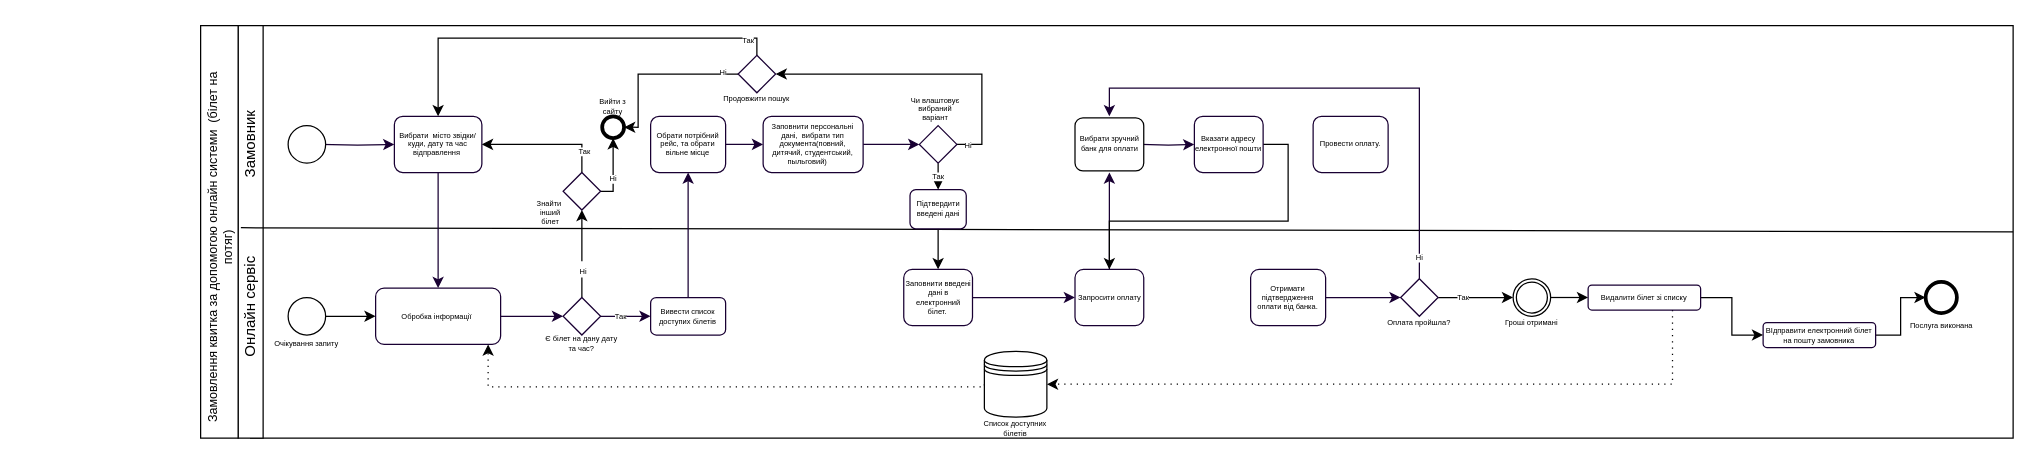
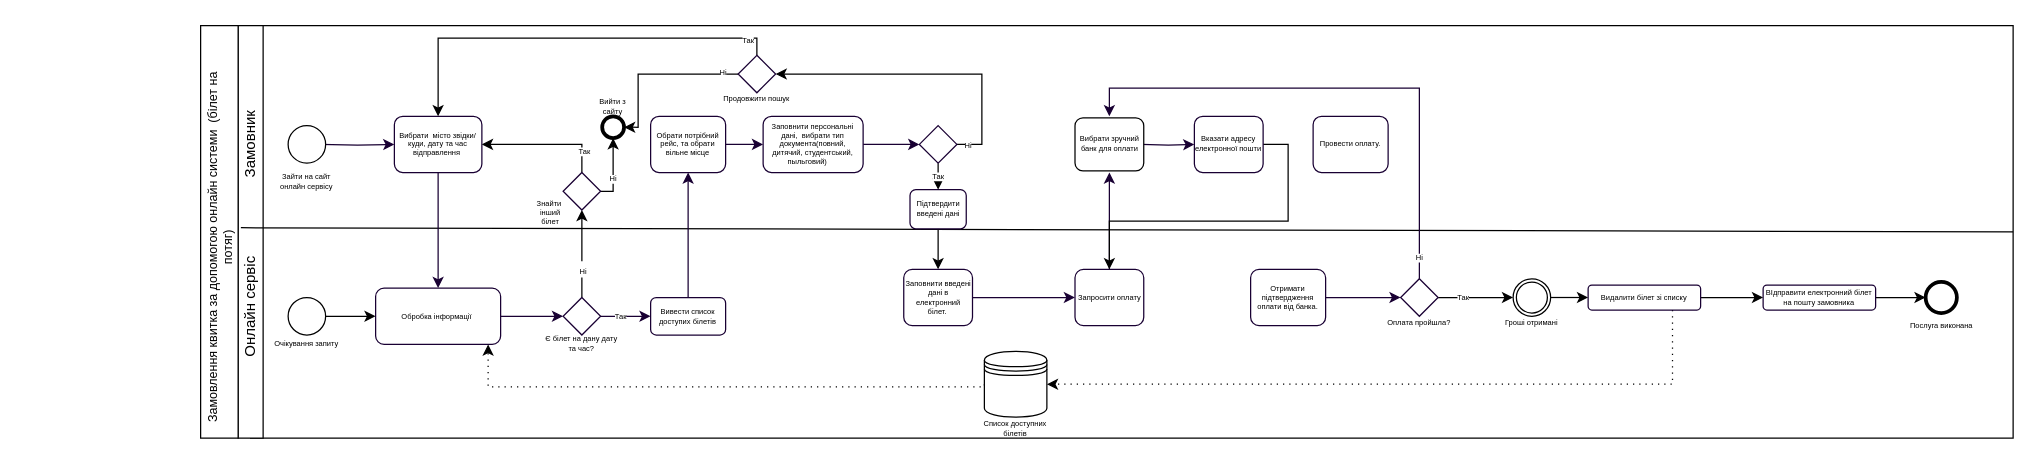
(935, 109) -> none
none -> (307, 182)
(1819, 335) -> (1819, 298)
